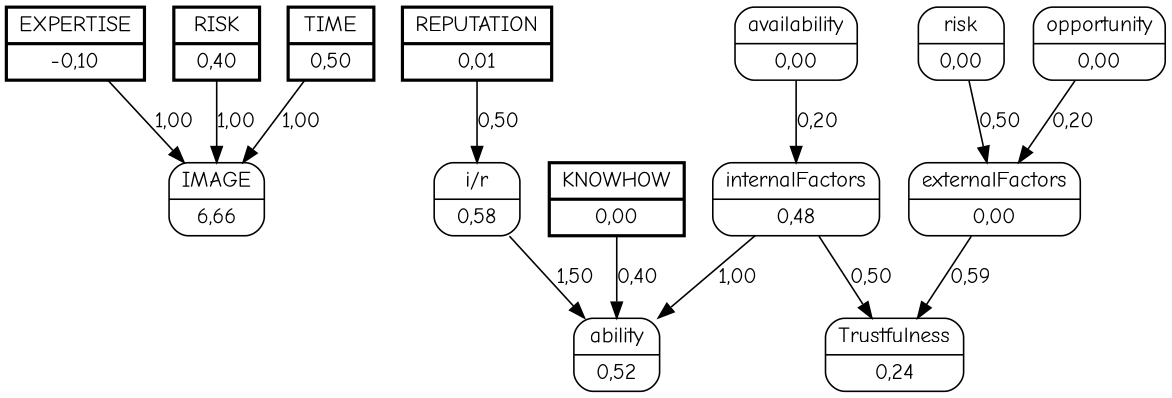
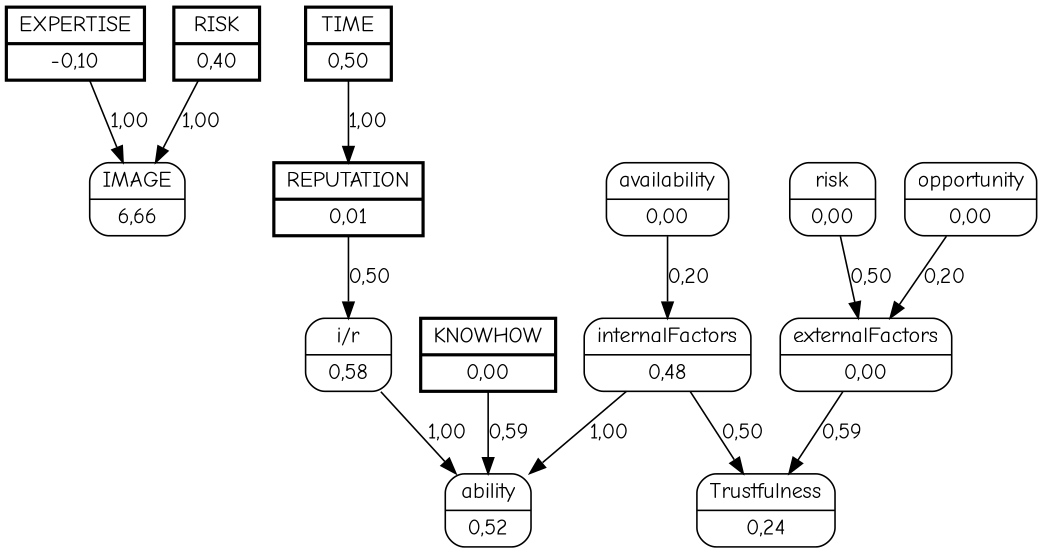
(279, 115) -> (348, 113)
(575, 277) -> (448, 433)
(637, 277) -> (509, 433)
